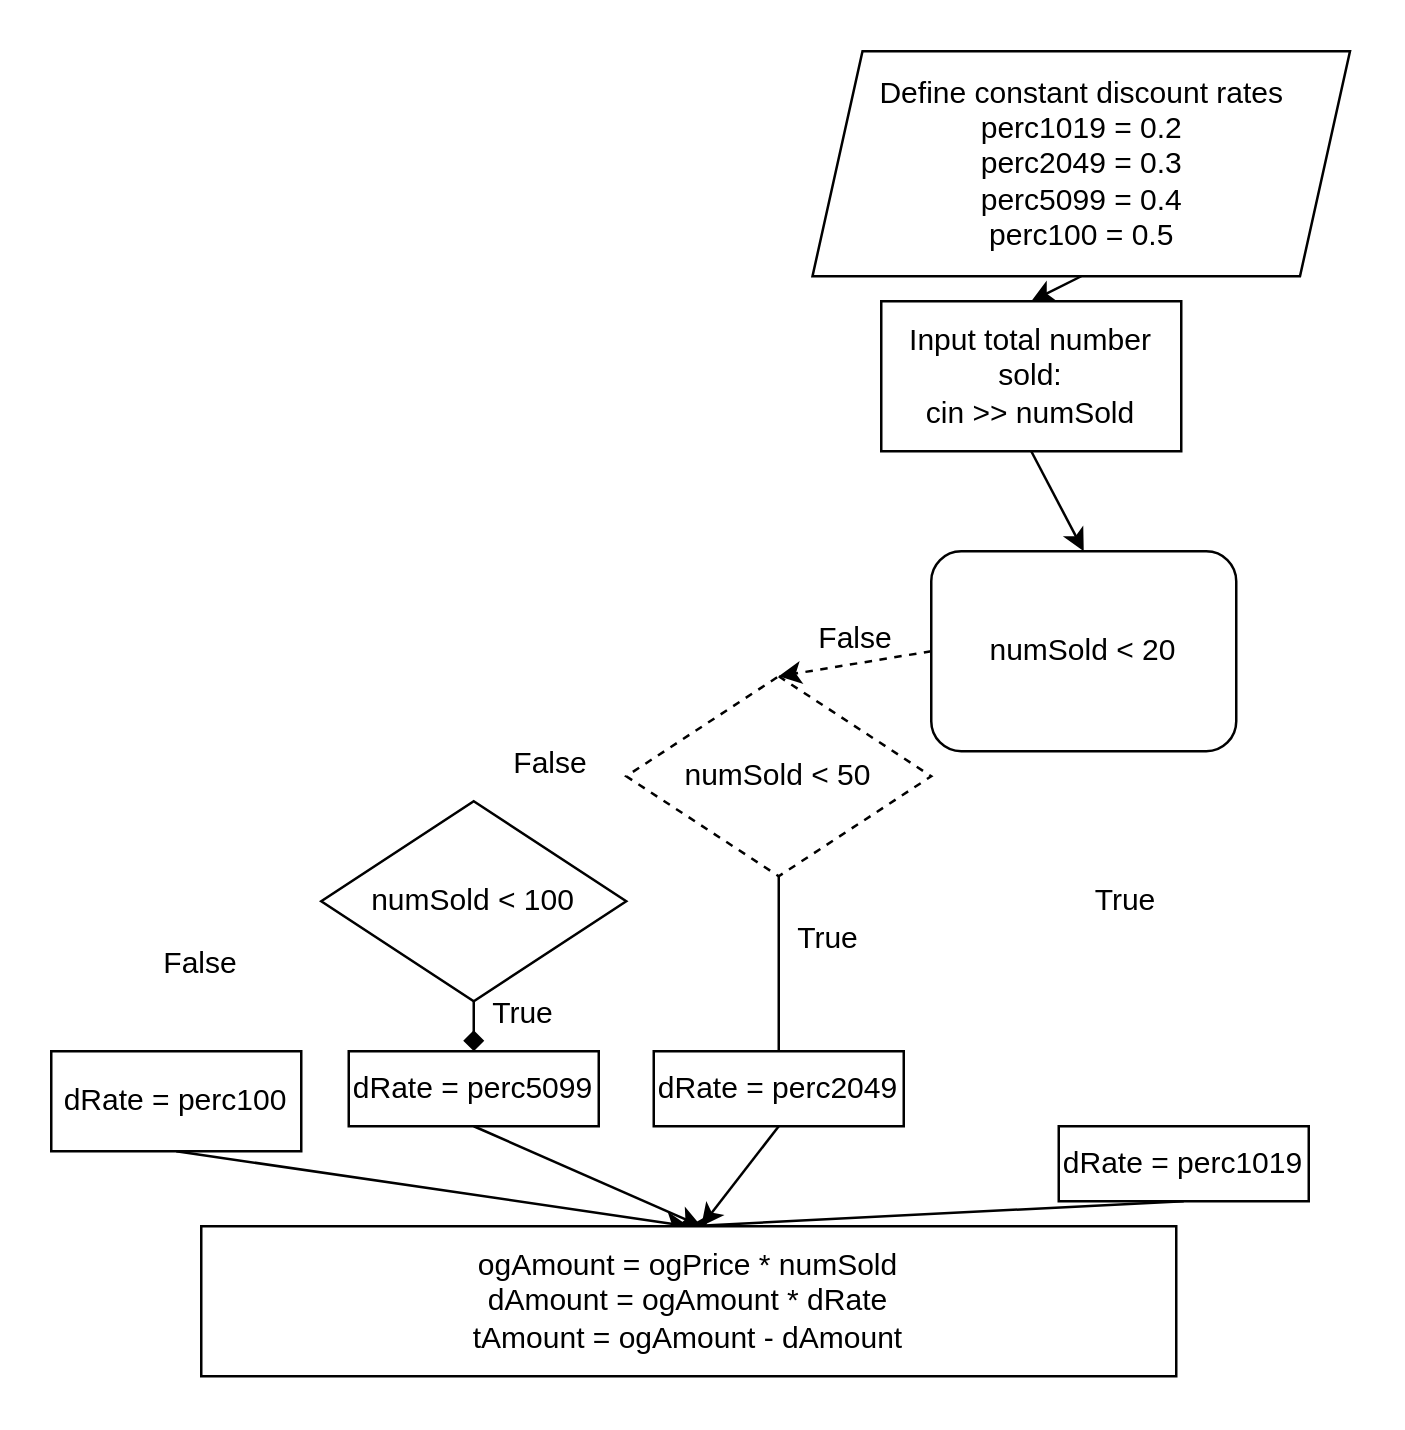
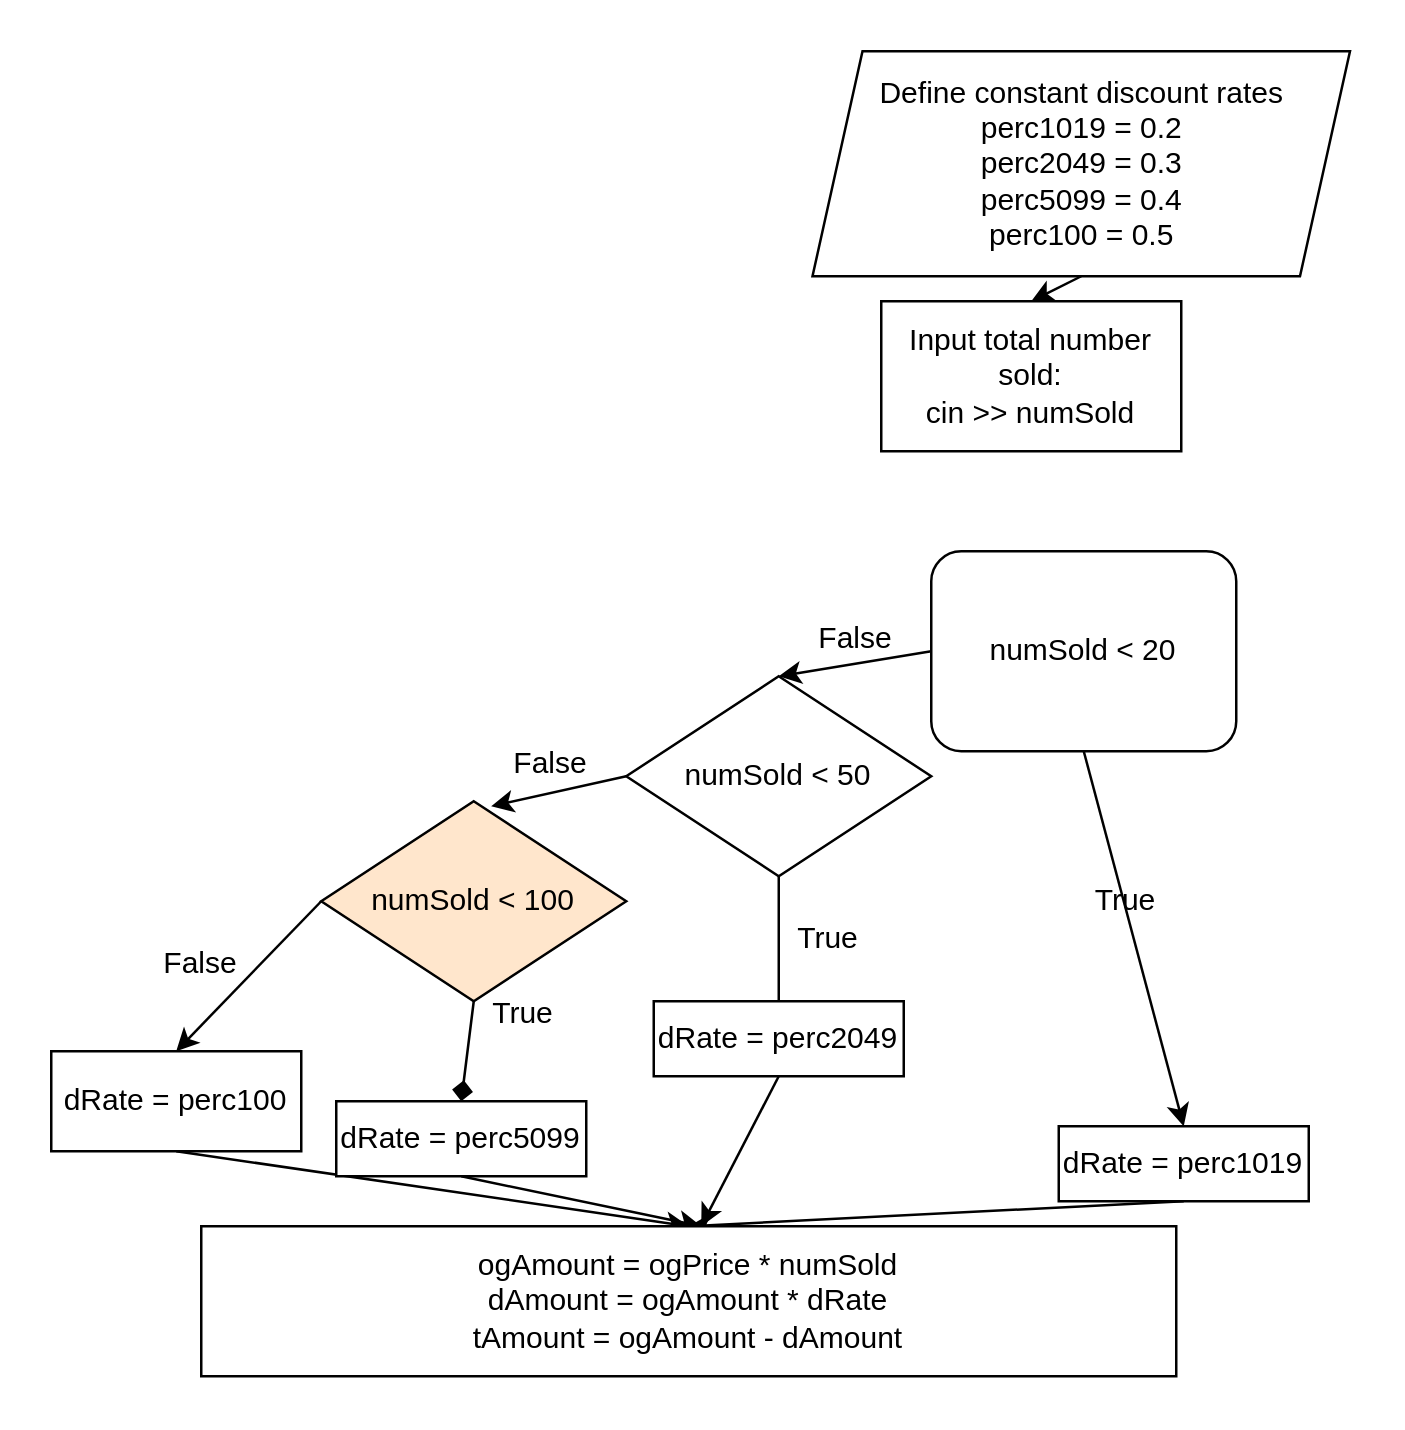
(1054, 494) -> none
(861, 663) -> (861, 663)
(779, 776) -> (779, 776)
none -> (566, 790)
(474, 901) -> (474, 901)
none -> (1132, 931)
none -> (254, 971)
(474, 1089) -> (461, 1139)
(779, 1089) -> (779, 1039)
